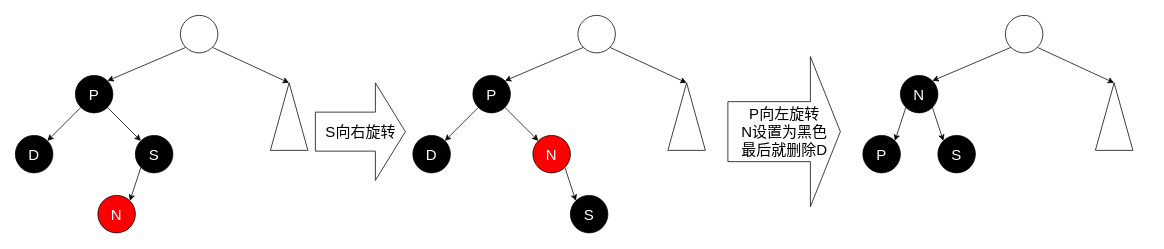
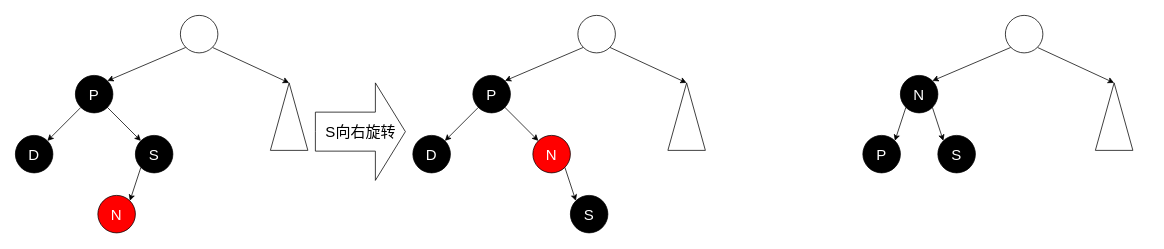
(784, 132) -> none
